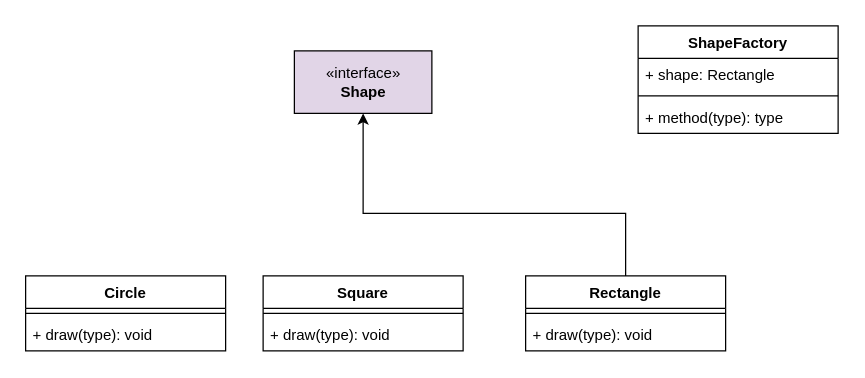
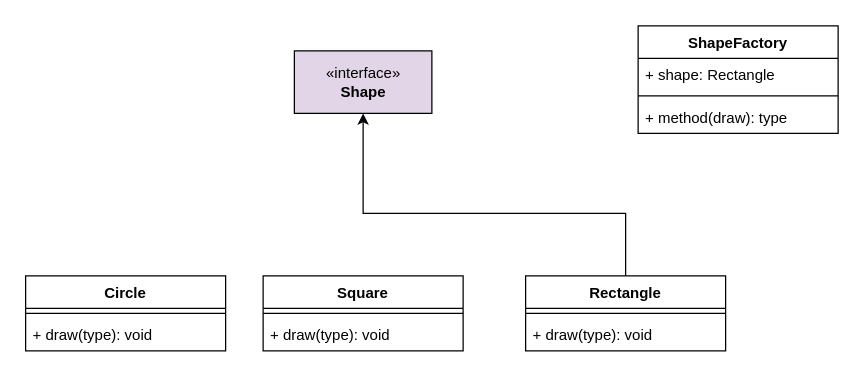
(723, 118) -> (723, 118)
